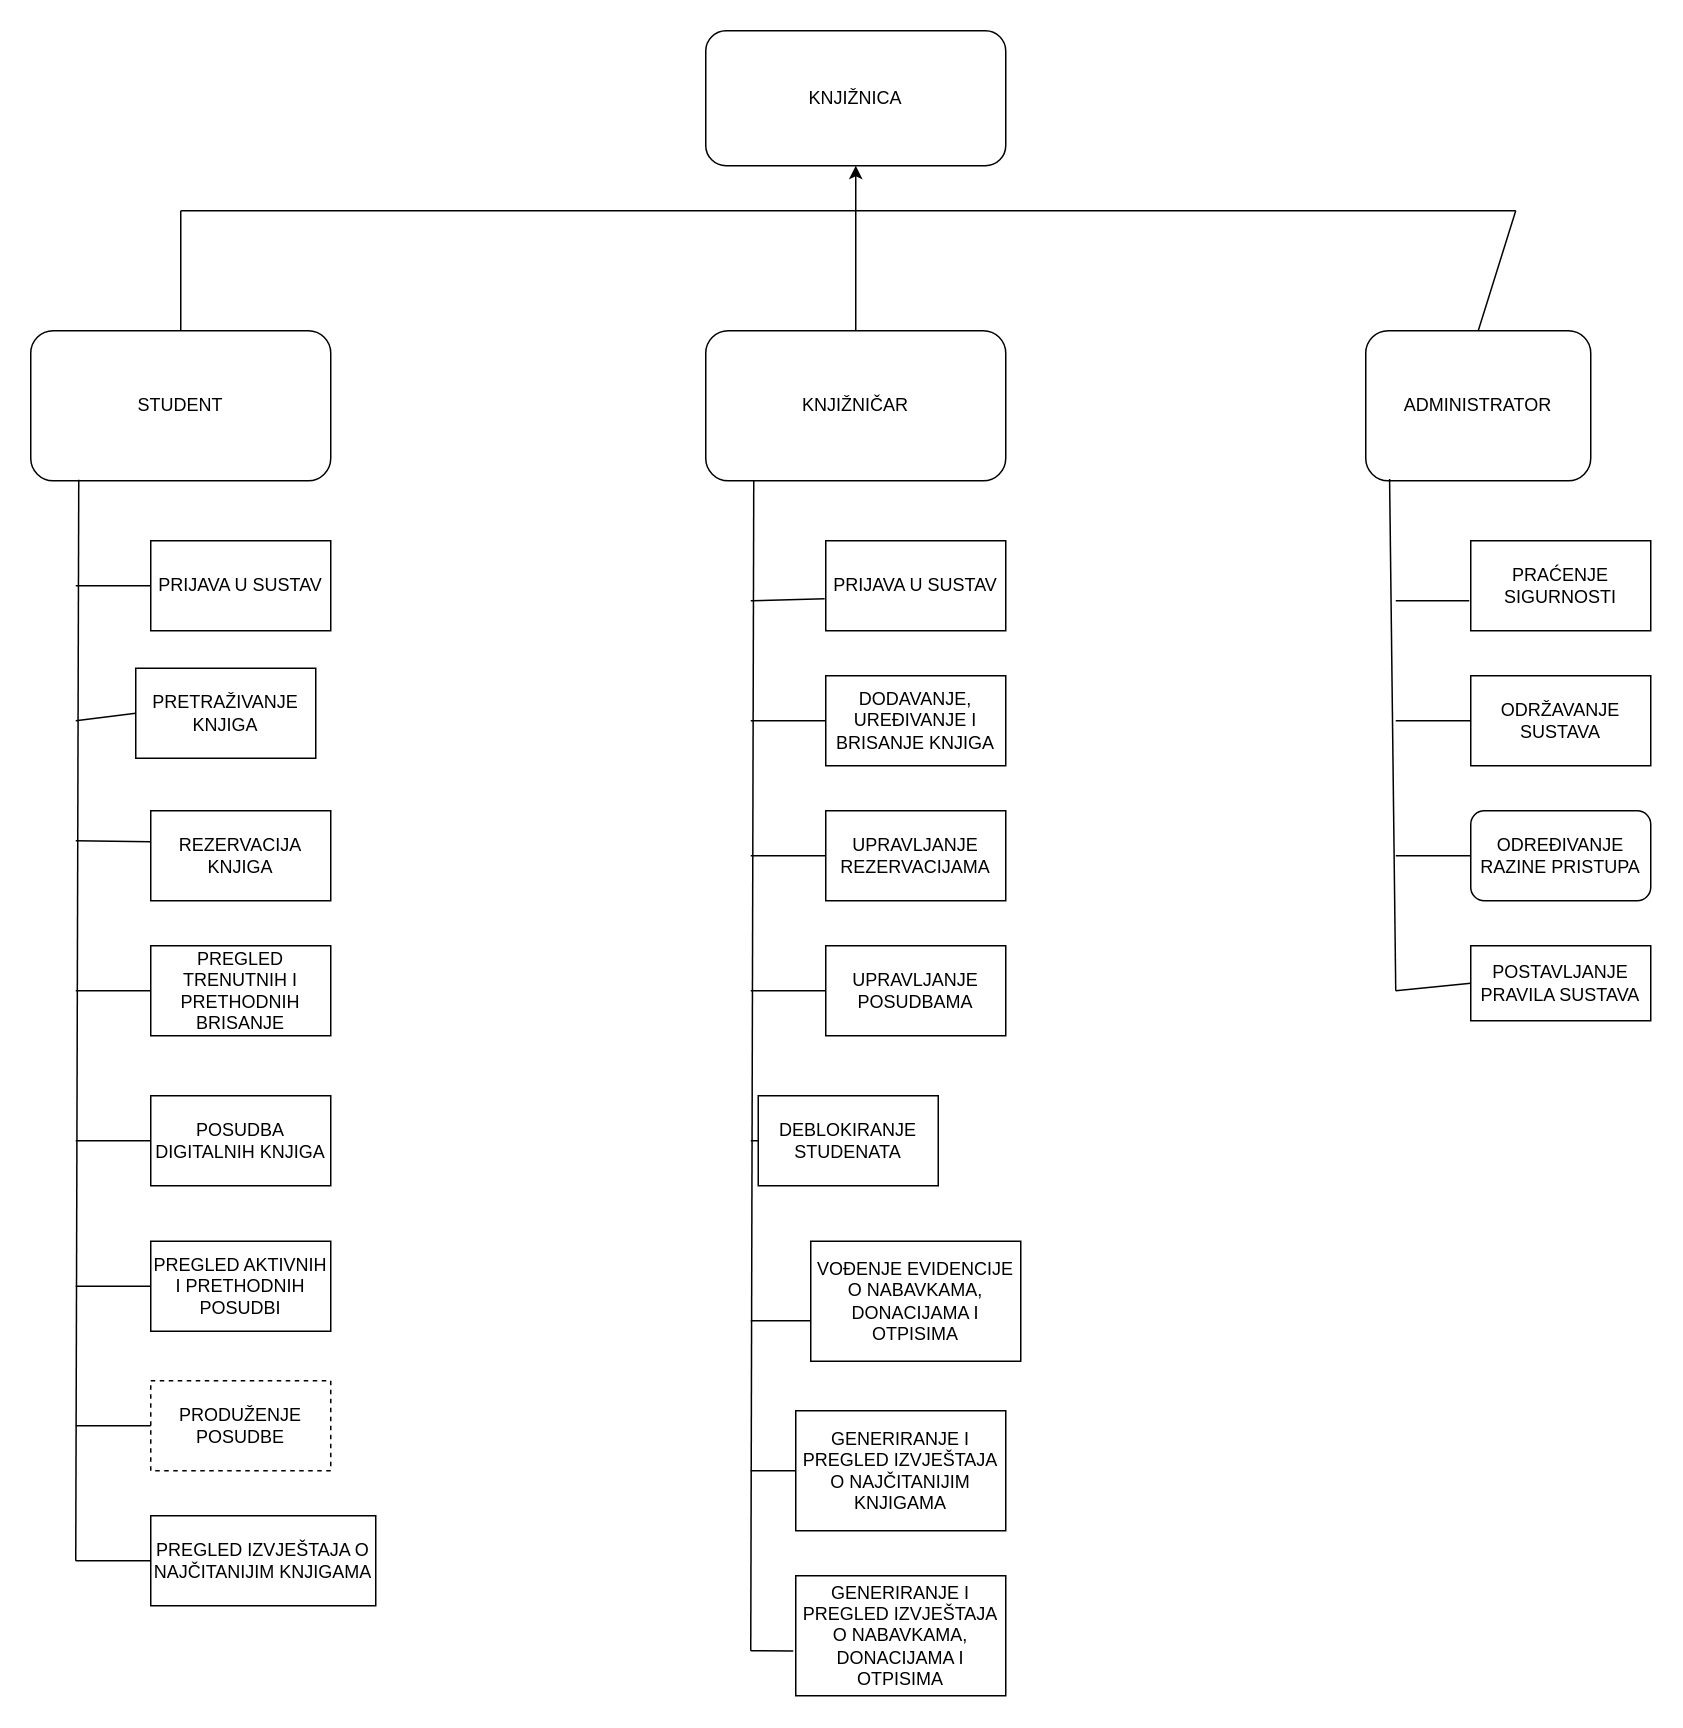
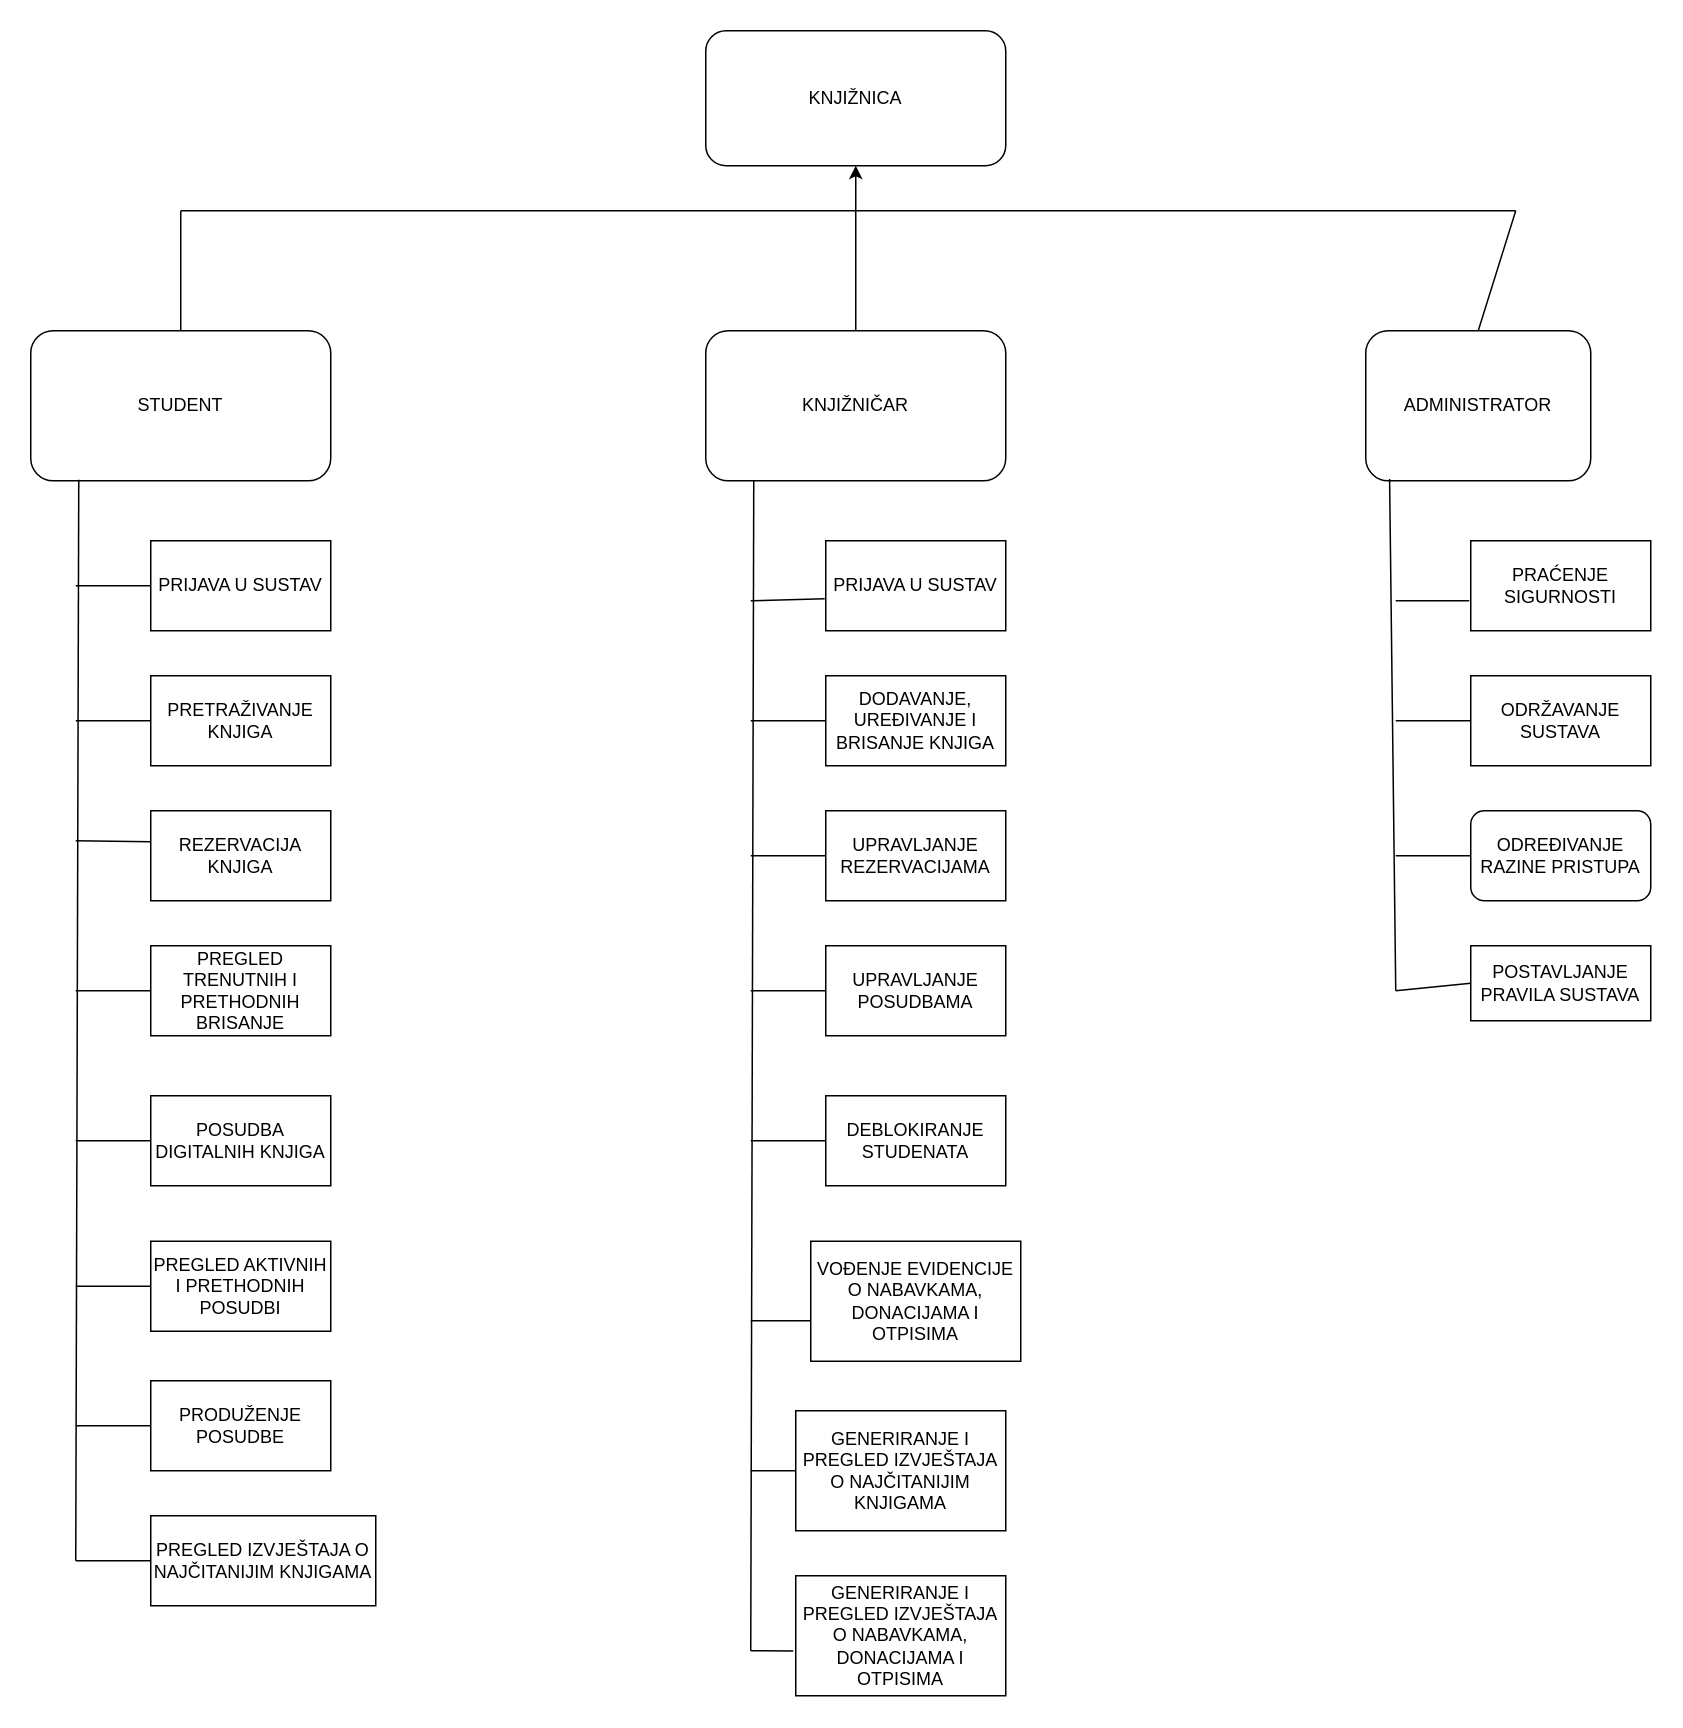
(226, 713) -> (241, 721)
(848, 1141) -> (916, 1141)
(241, 1426) -> (241, 1426)
